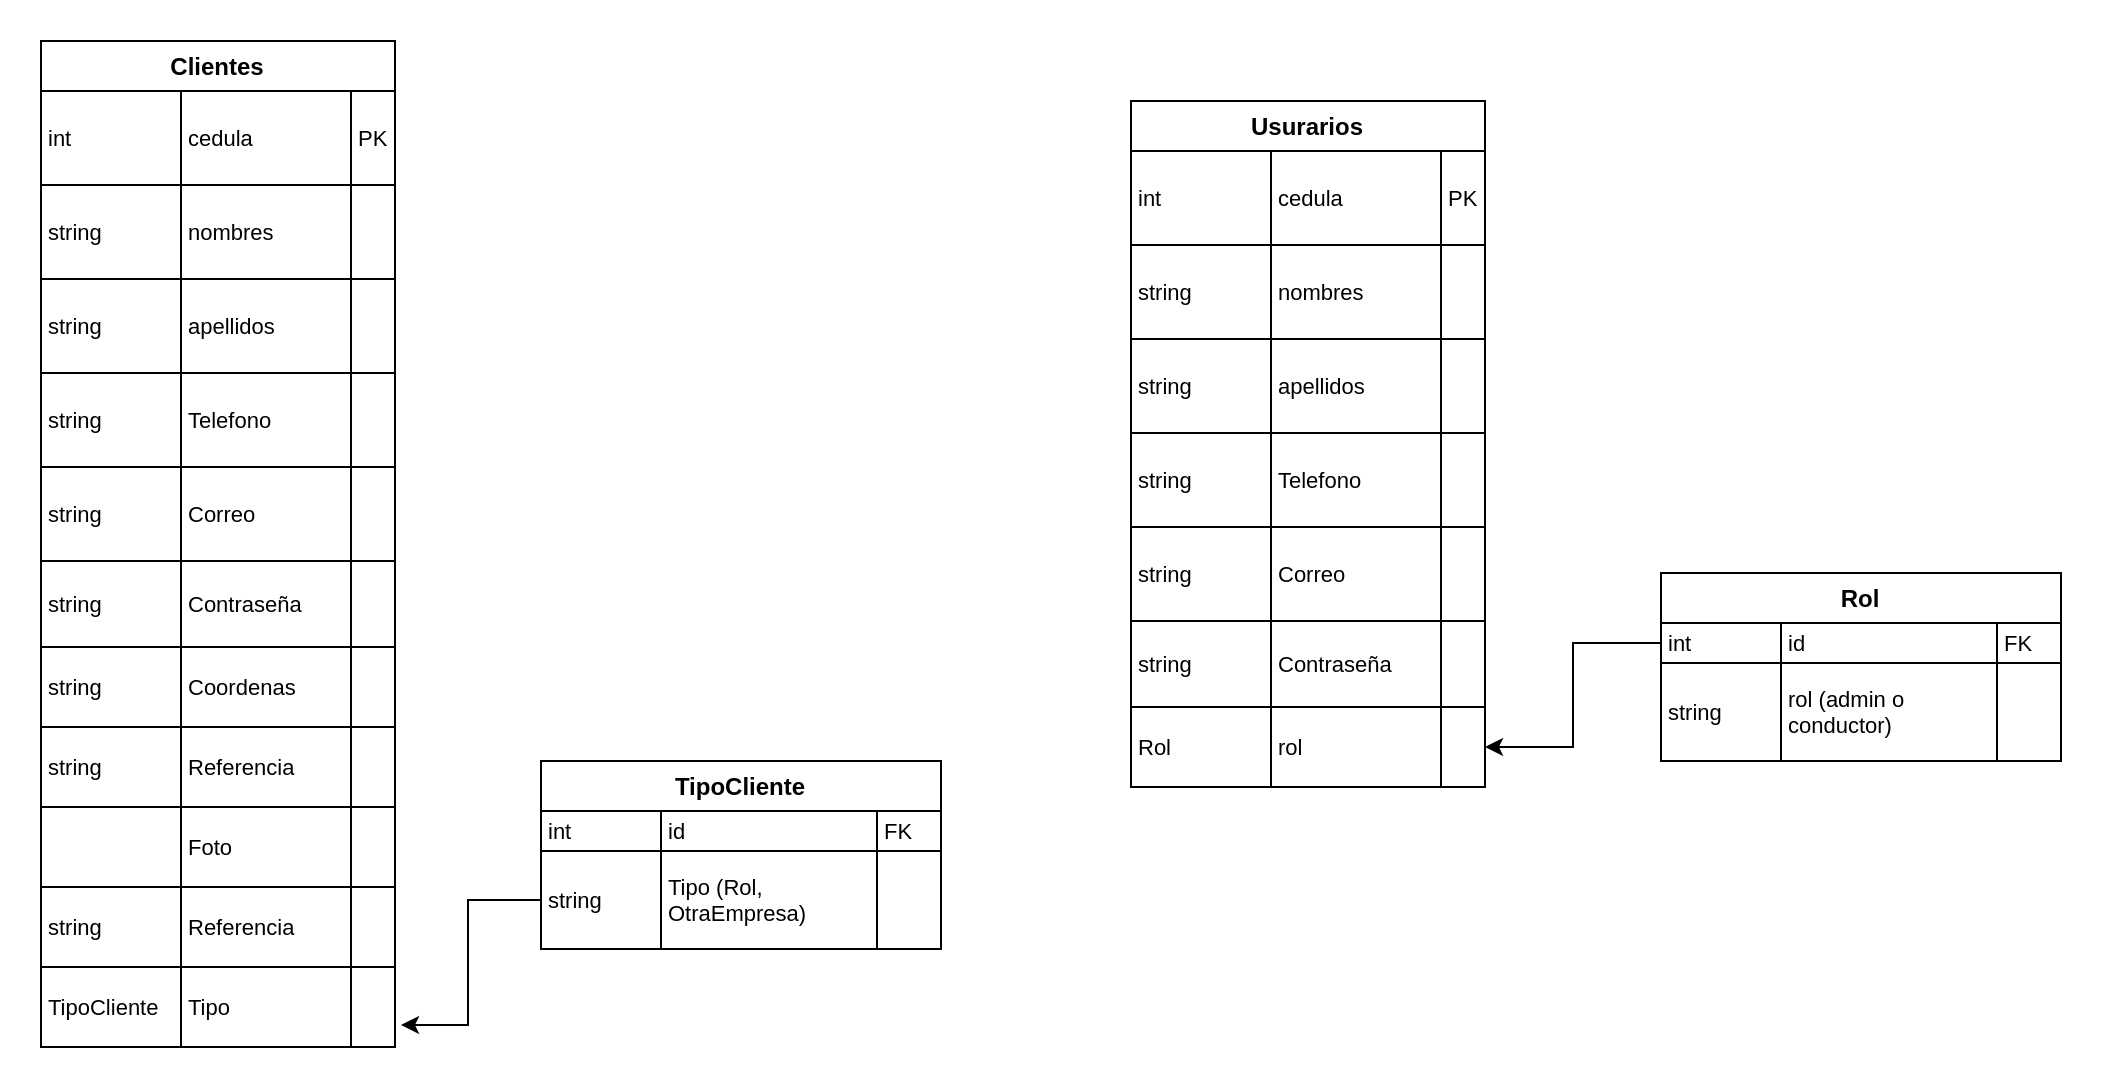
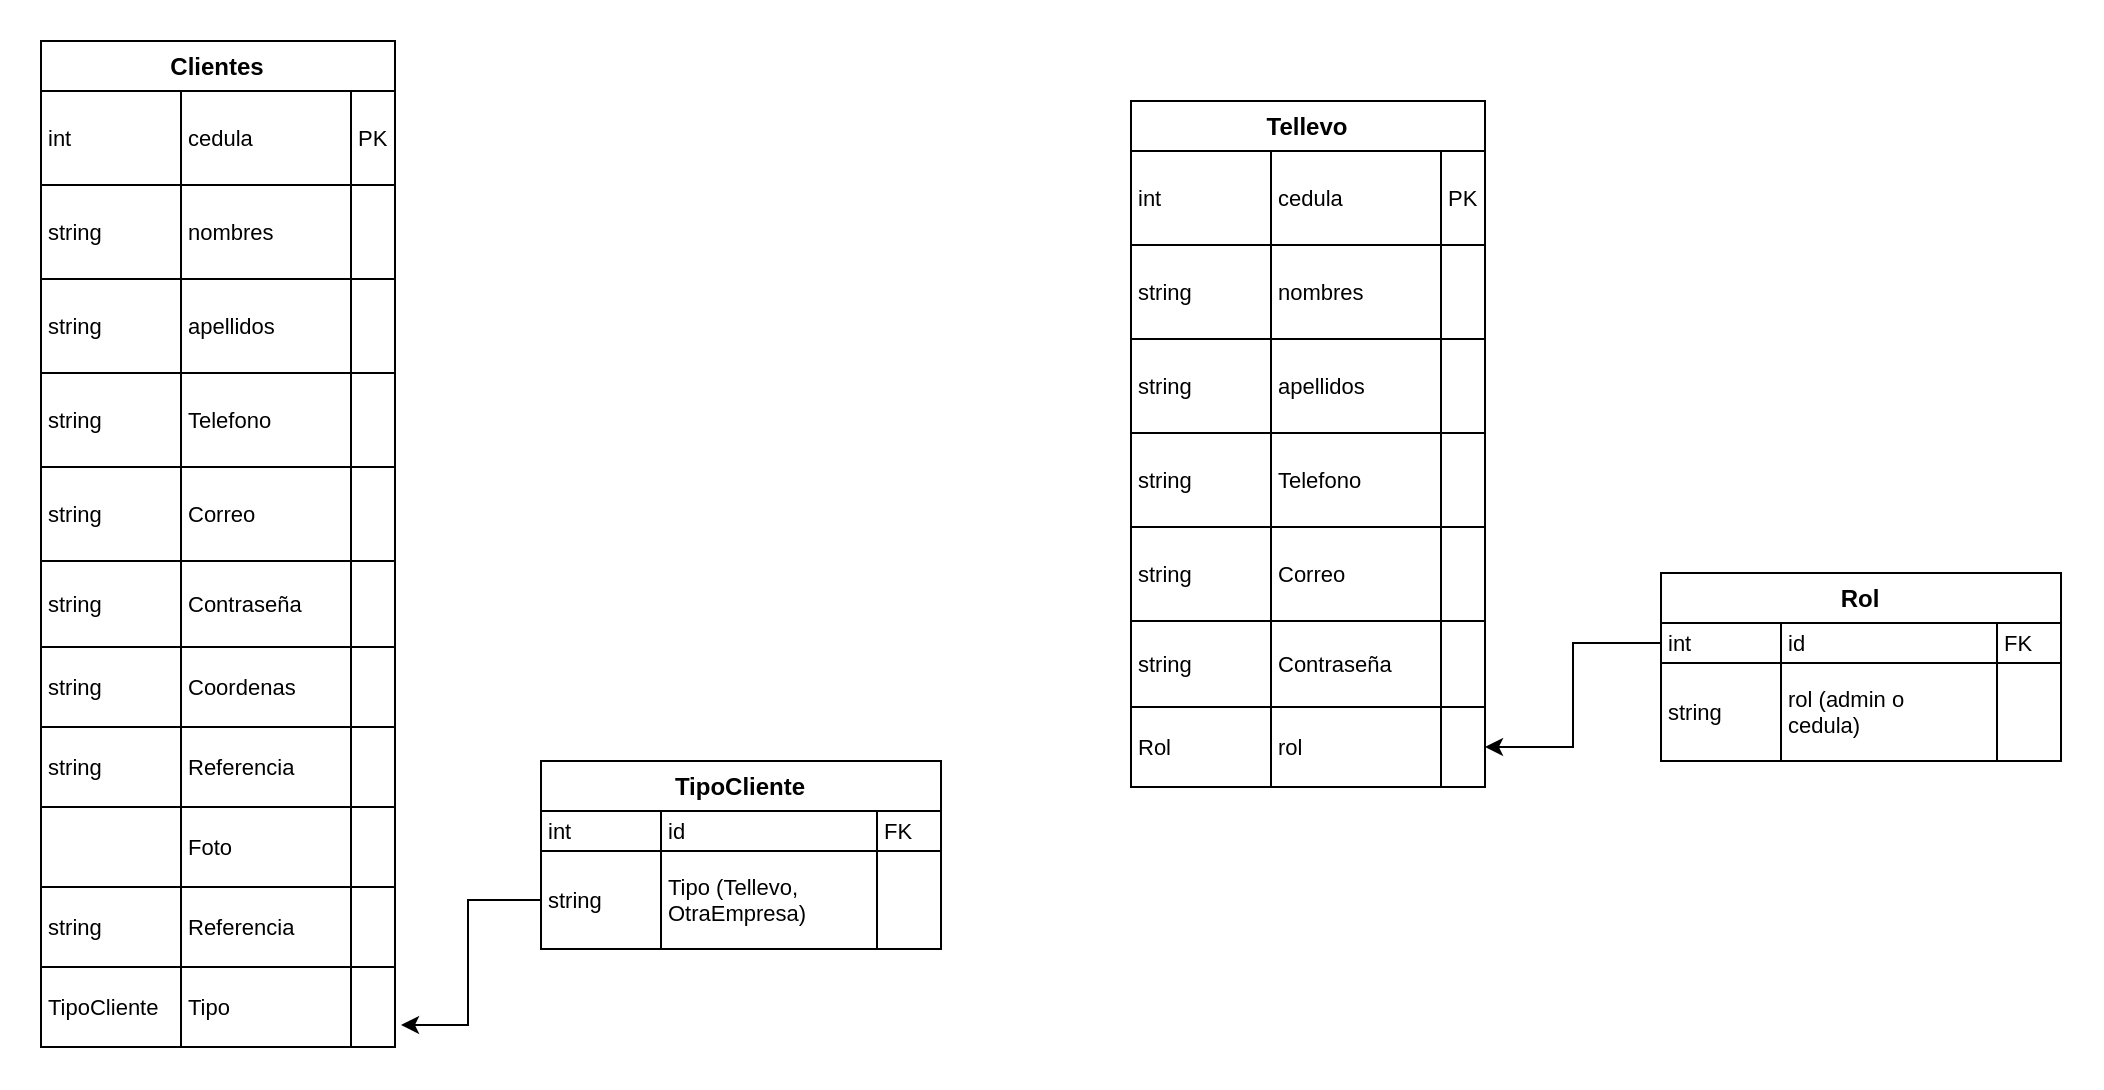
(1307, 127) -> (1307, 127)
(1850, 700) -> (1850, 700)
(718, 888) -> (740, 888)
